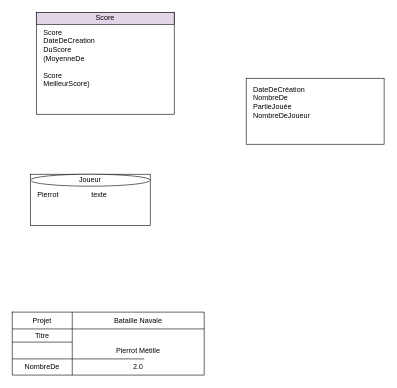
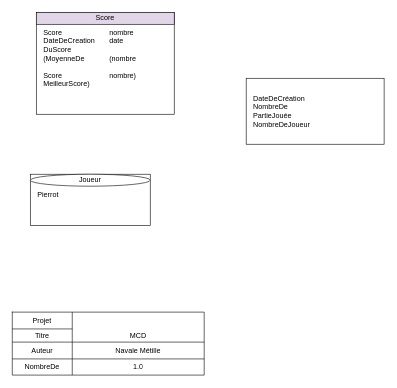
none -> (141, 69)
(279, 108) -> (279, 117)
(120, 206) -> none
(138, 321) -> none
none -> (138, 336)
none -> (42, 351)
(138, 351) -> (138, 351)
(138, 368) -> (138, 368)
